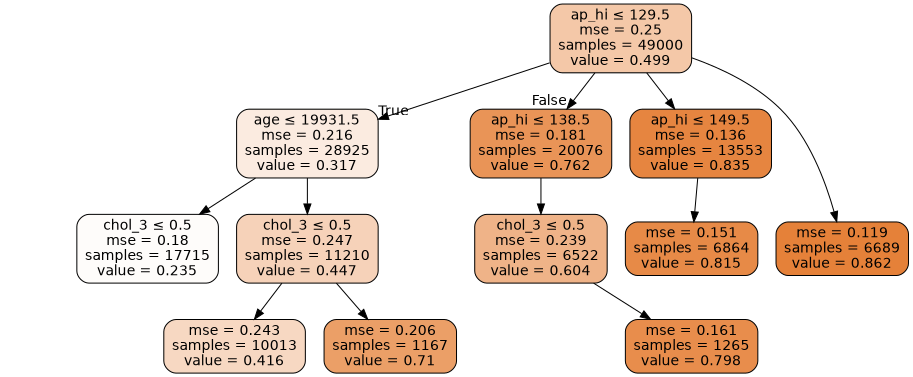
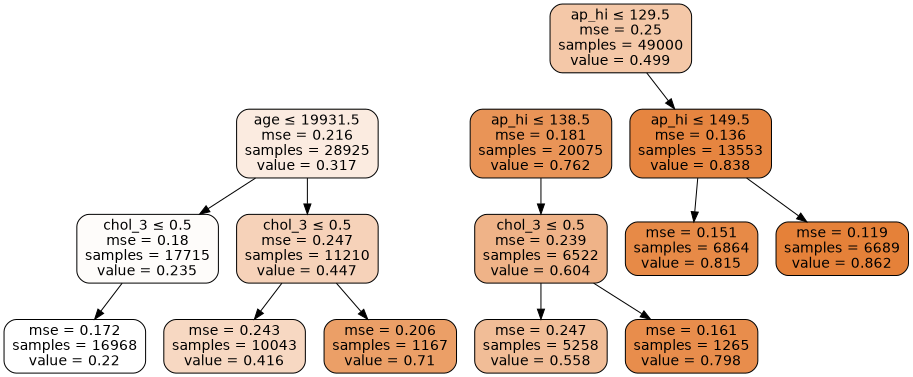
(584, 87) -> none
(469, 89) -> none
(785, 114) -> (773, 197)
(541, 151) -> (541, 151)
(701, 166) -> (701, 166)
none -> (75, 346)
(235, 346) -> (235, 346)
none -> (541, 346)
